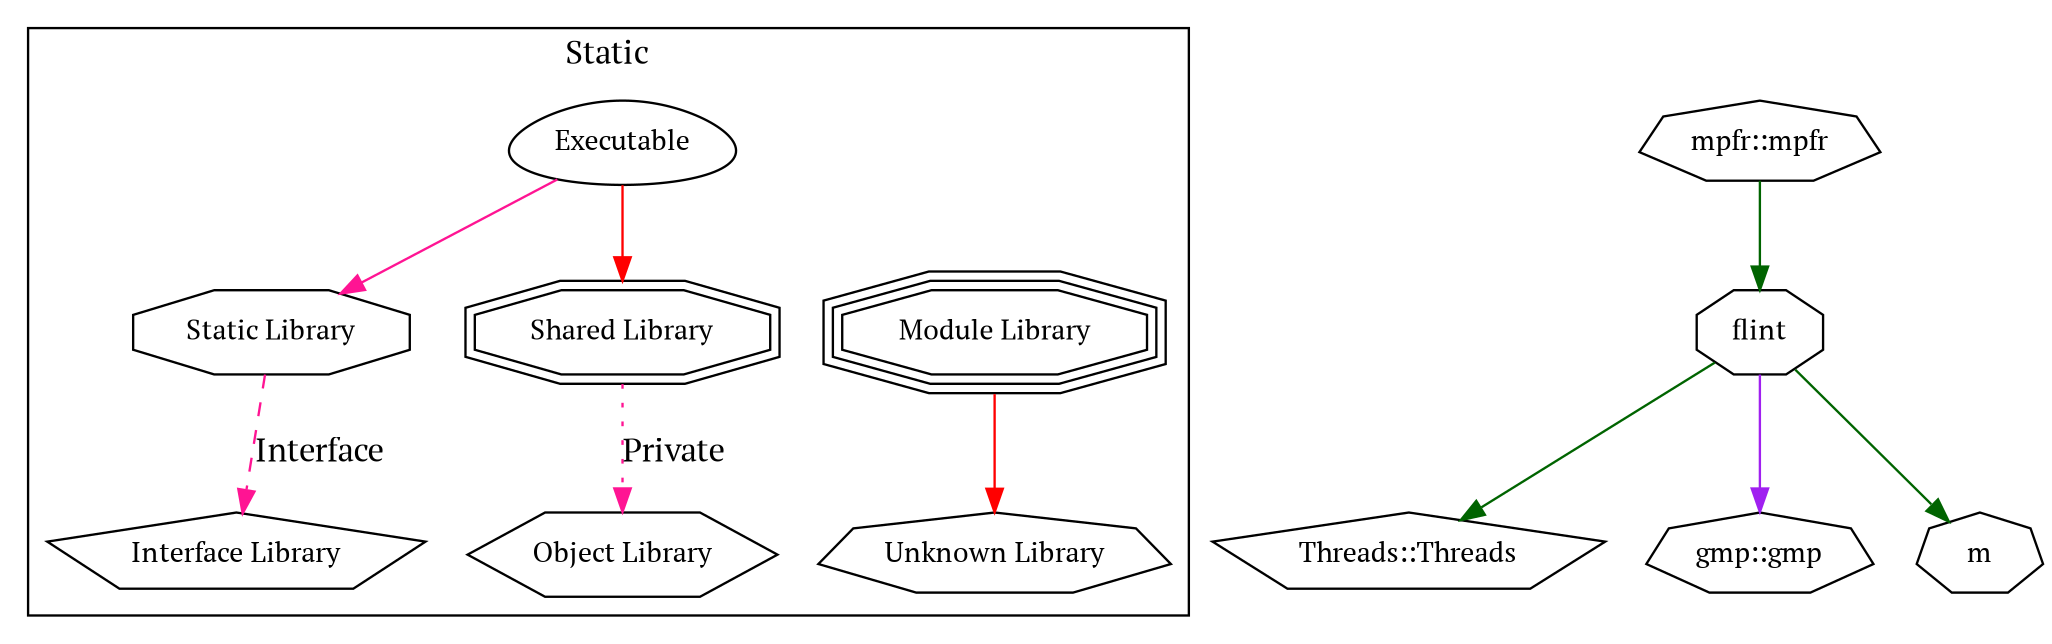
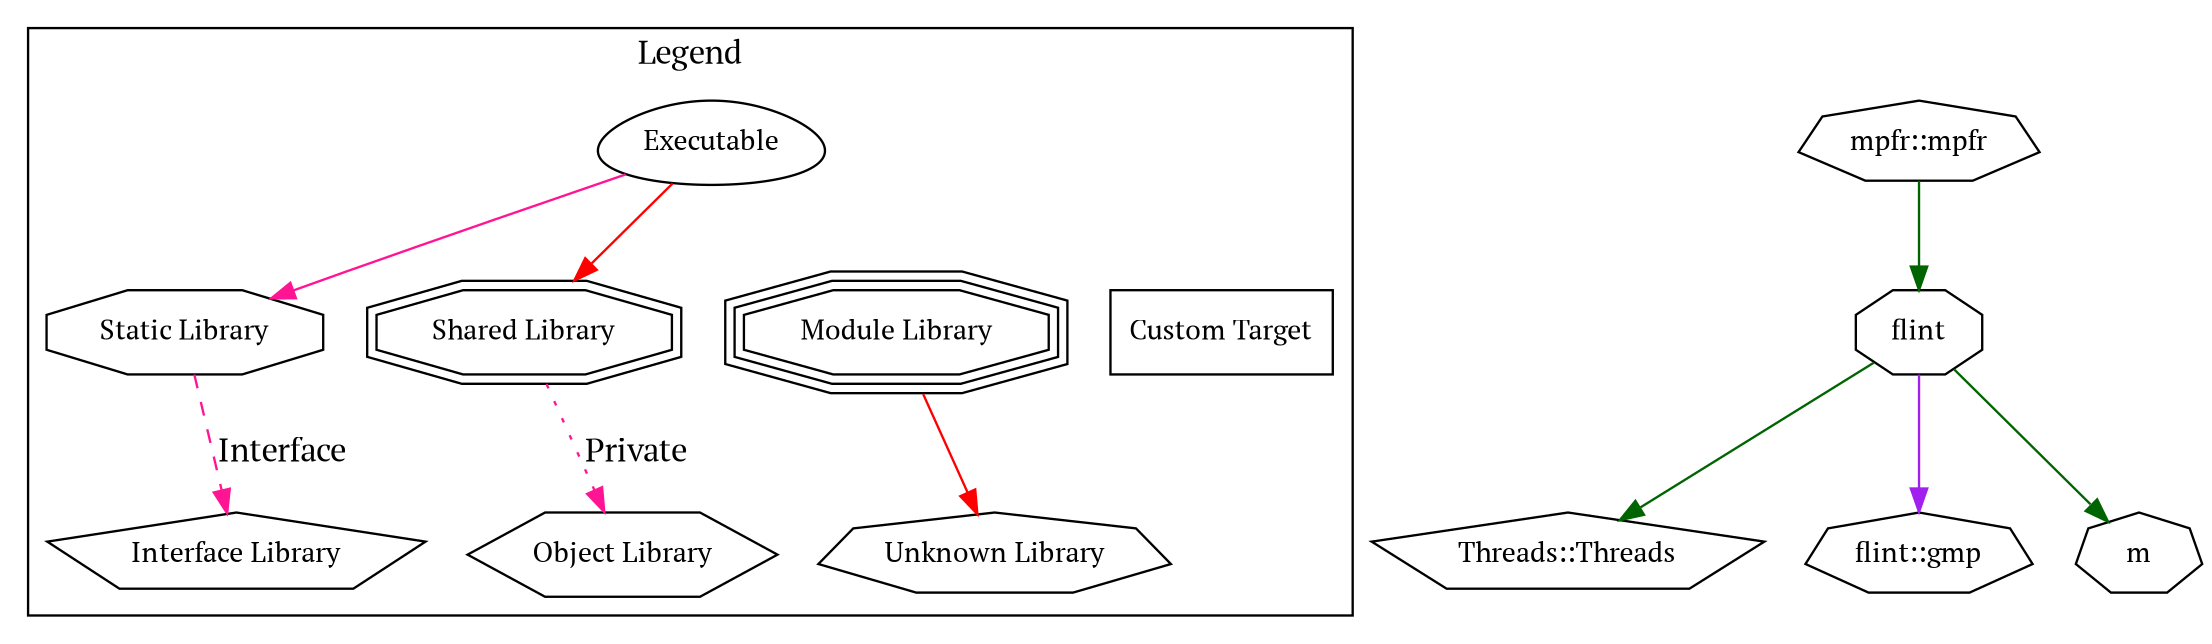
(608, 55) -> (690, 55)
none -> (1222, 332)
(1760, 555) -> (1919, 555)
